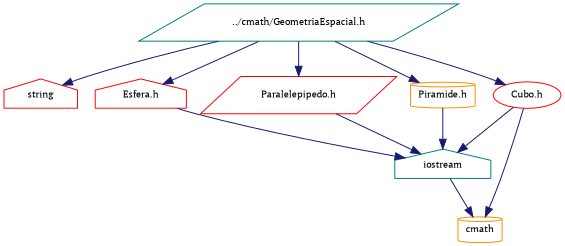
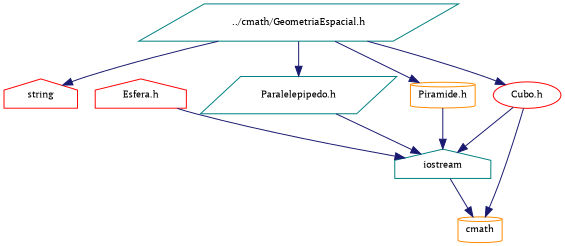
(215, 61) -> none
(299, 95) -> (299, 95)
